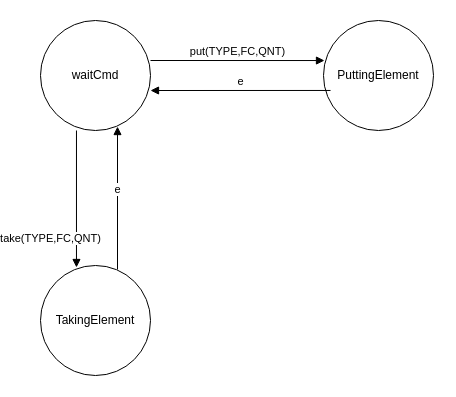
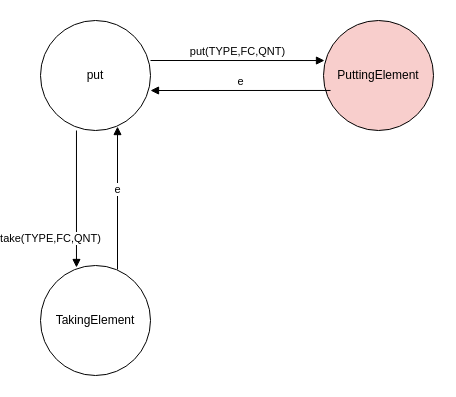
(96, 76) -> (96, 76)
(379, 76) -> (379, 76)
